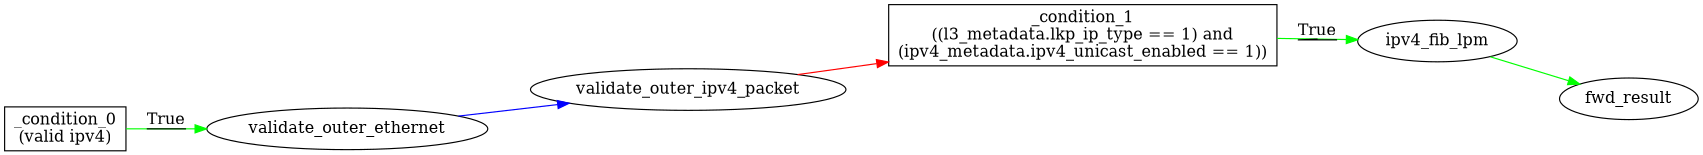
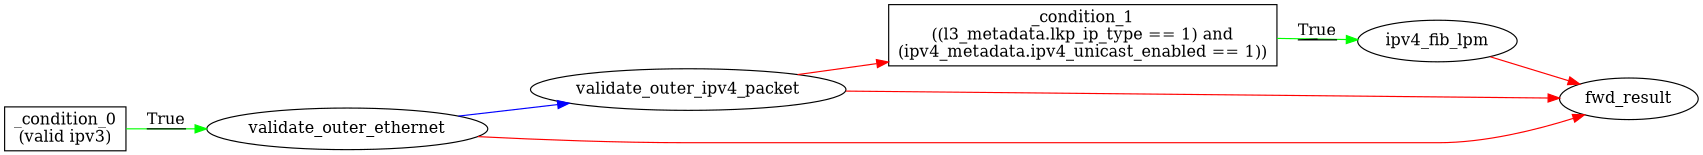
(1529, 69) -> (1529, 69)
none -> (1197, 95)
(65, 129) -> (65, 129)
none -> (1027, 143)
